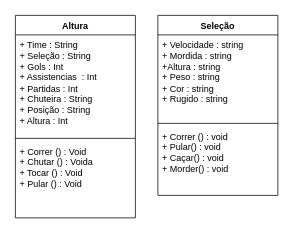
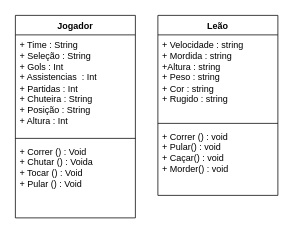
(75, 26) -> (75, 26)
(218, 26) -> (218, 26)
